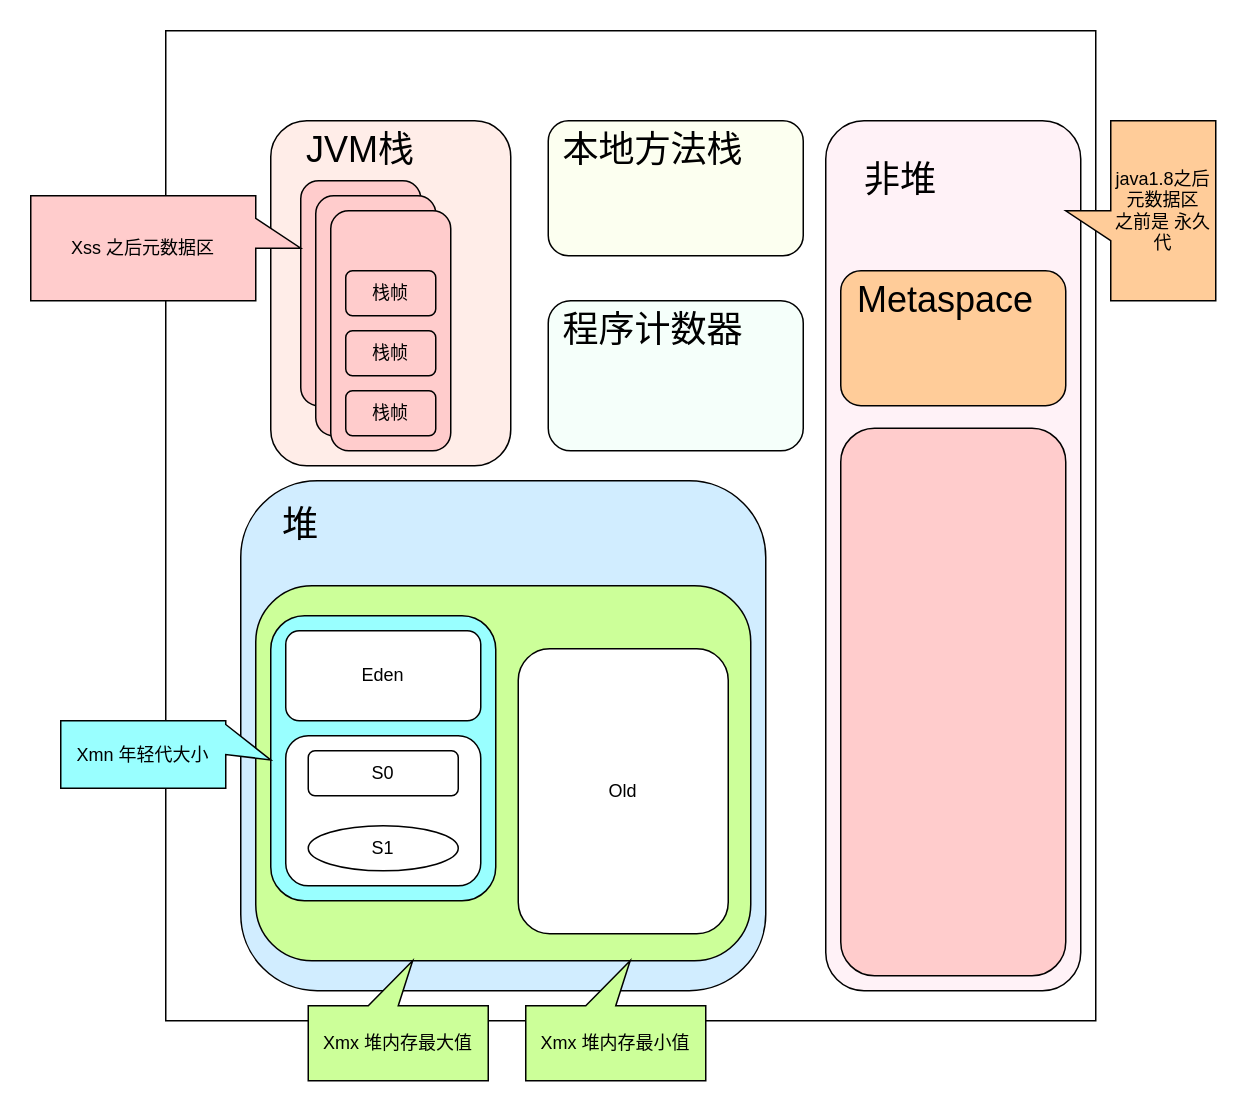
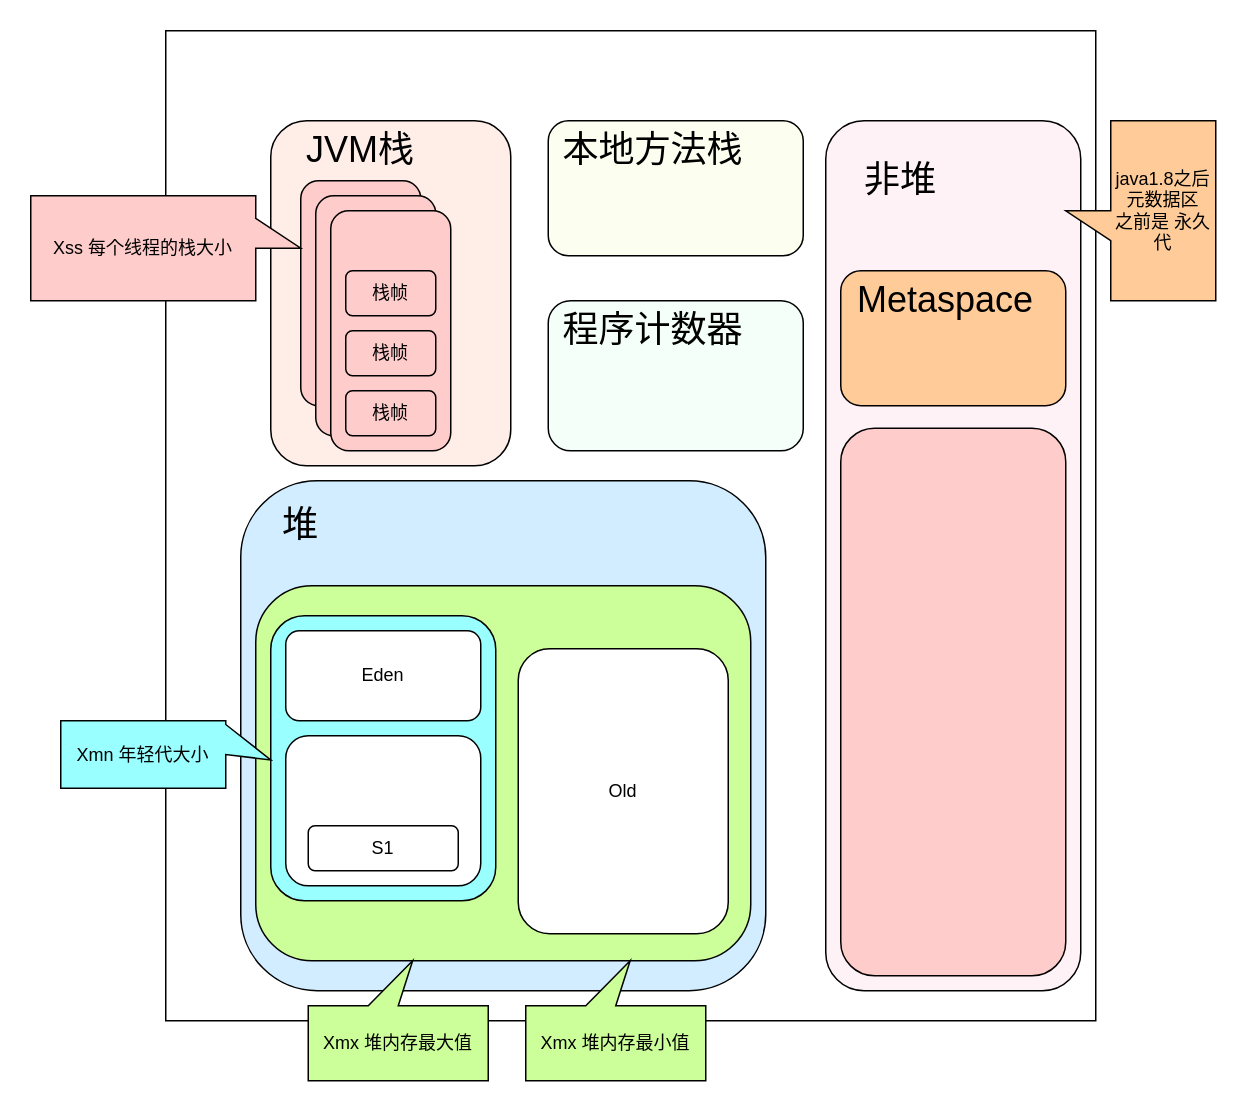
(143, 248) -> (143, 248)
(383, 773) -> none
(383, 848) -> (383, 848)
